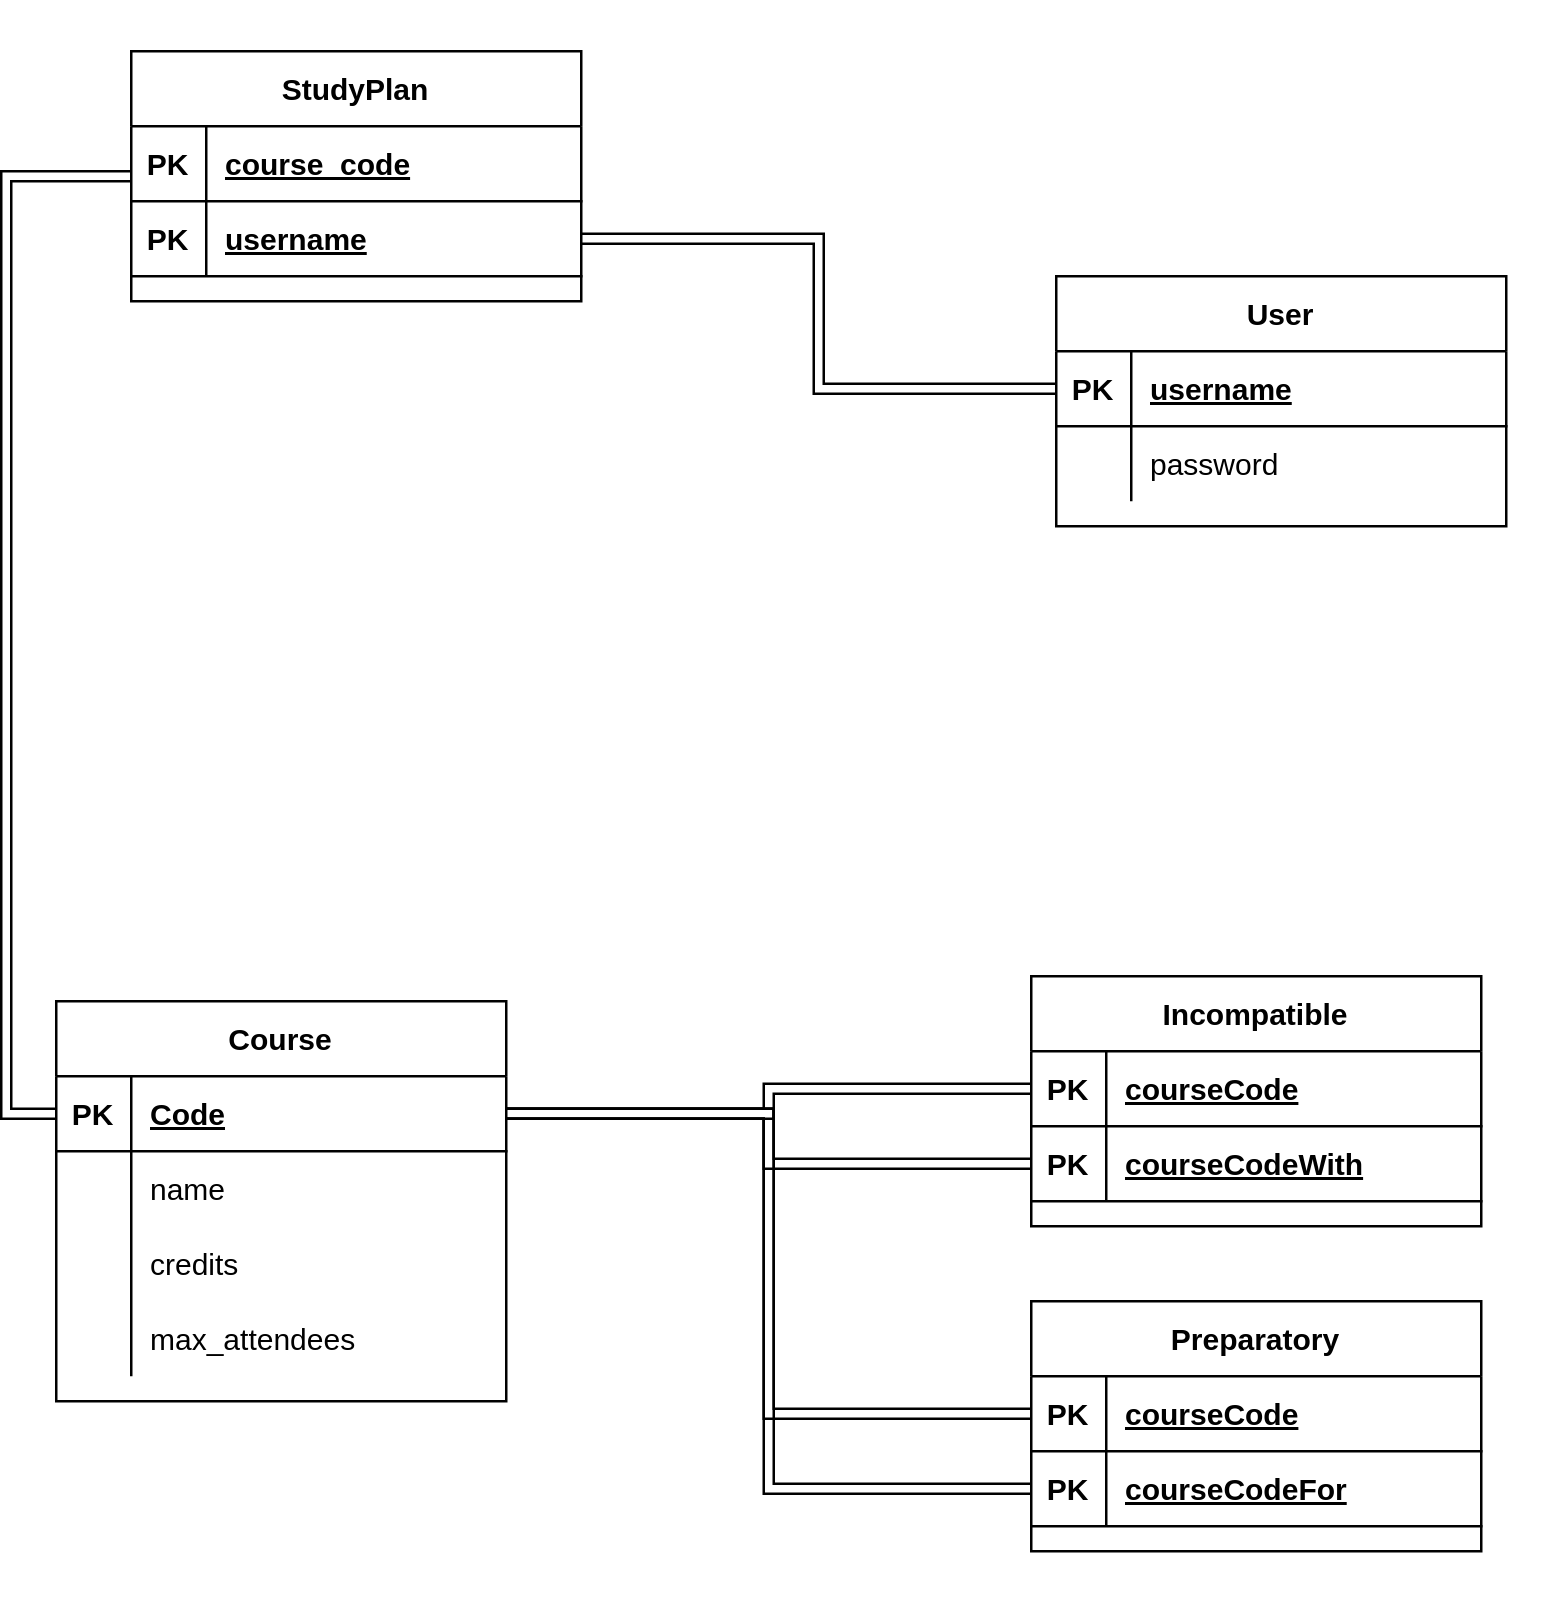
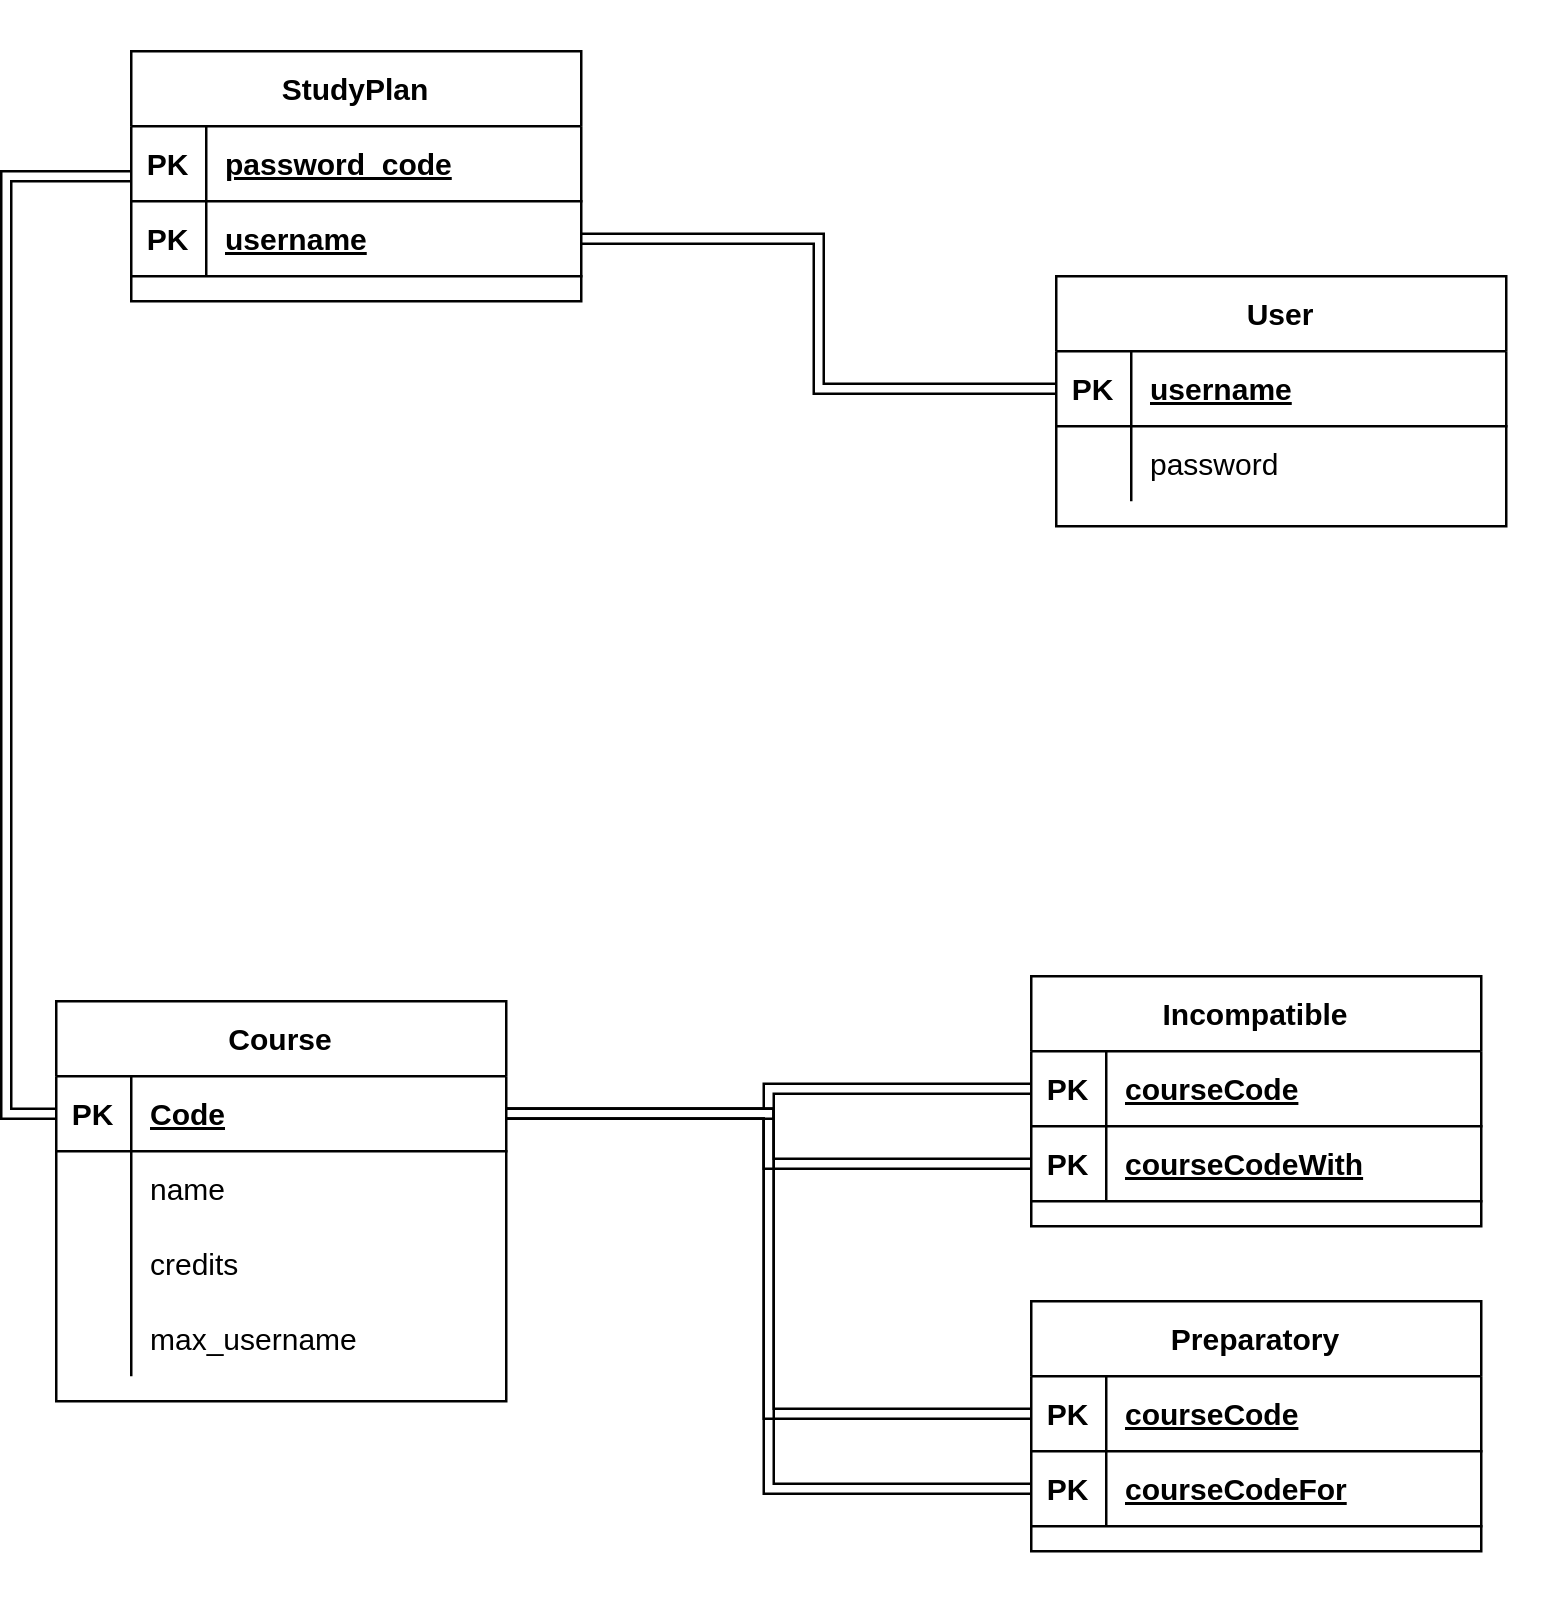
(317, 165) -> (334, 165)
(259, 1340) -> (251, 1340)
